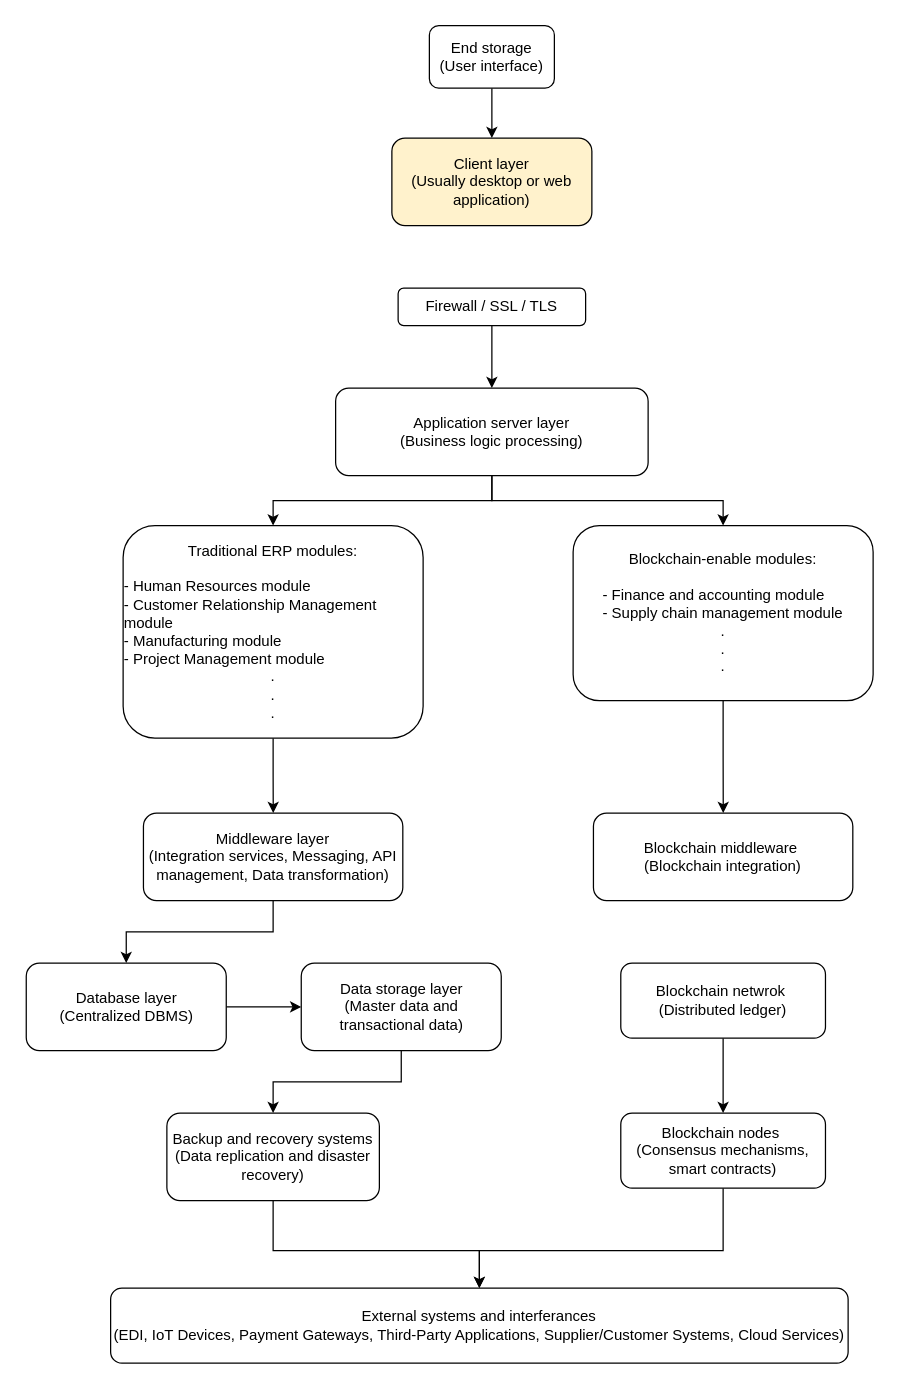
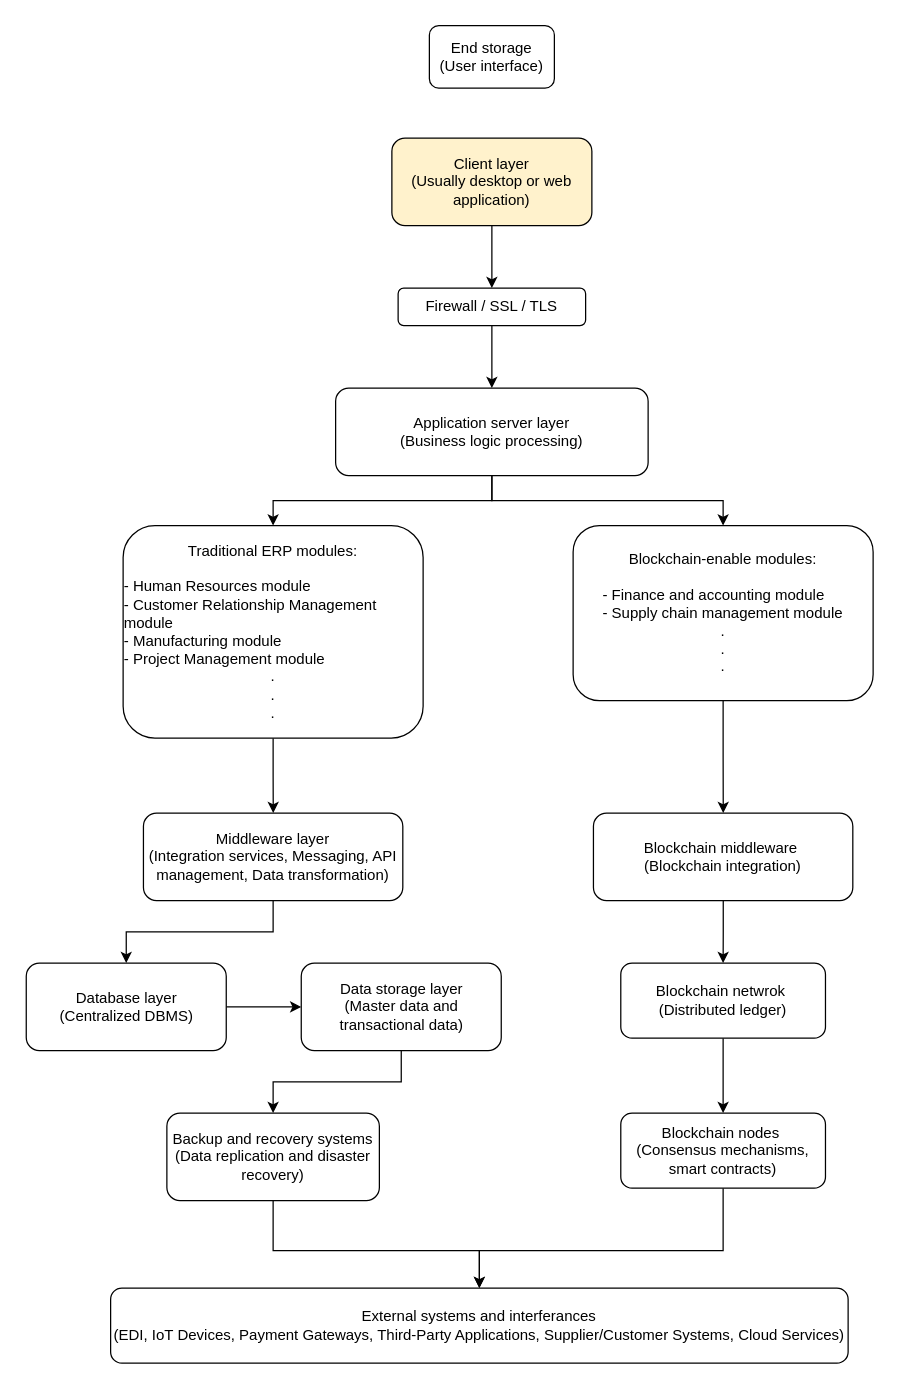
(492, 109) -> none
none -> (492, 253)
none -> (723, 928)
